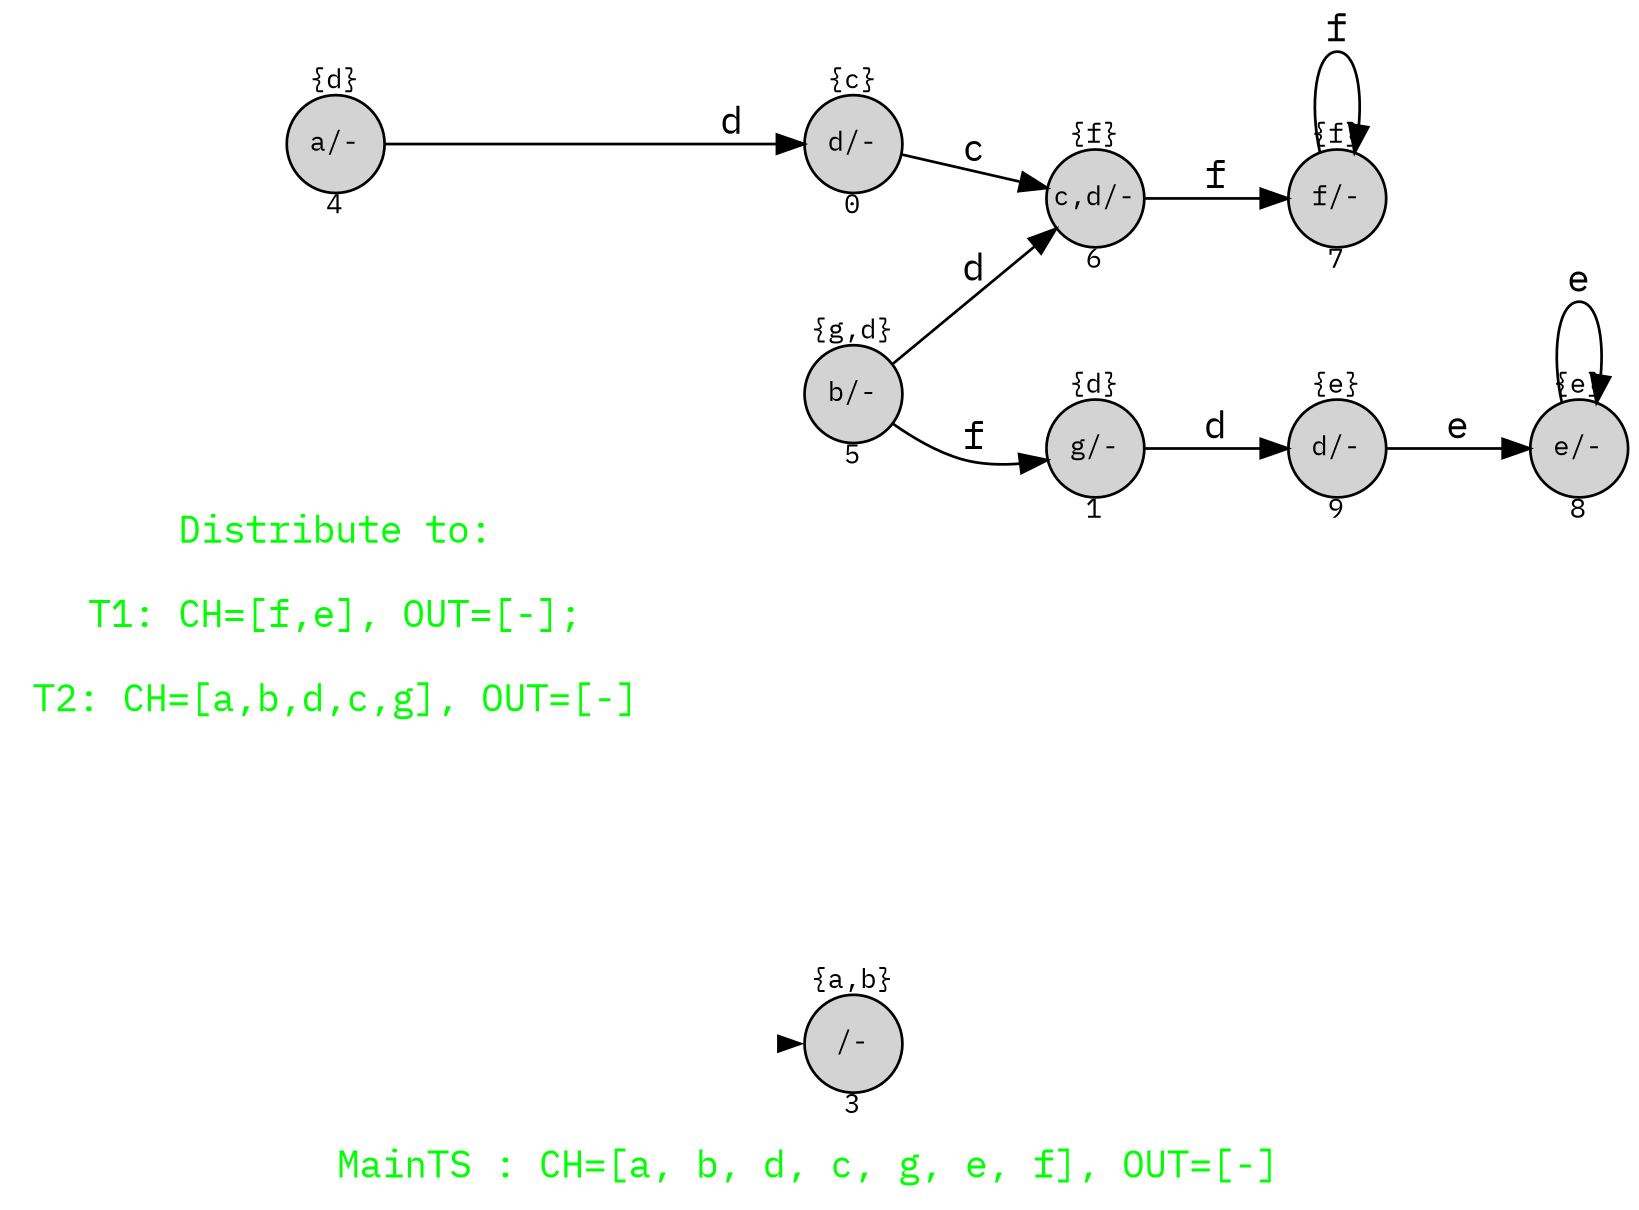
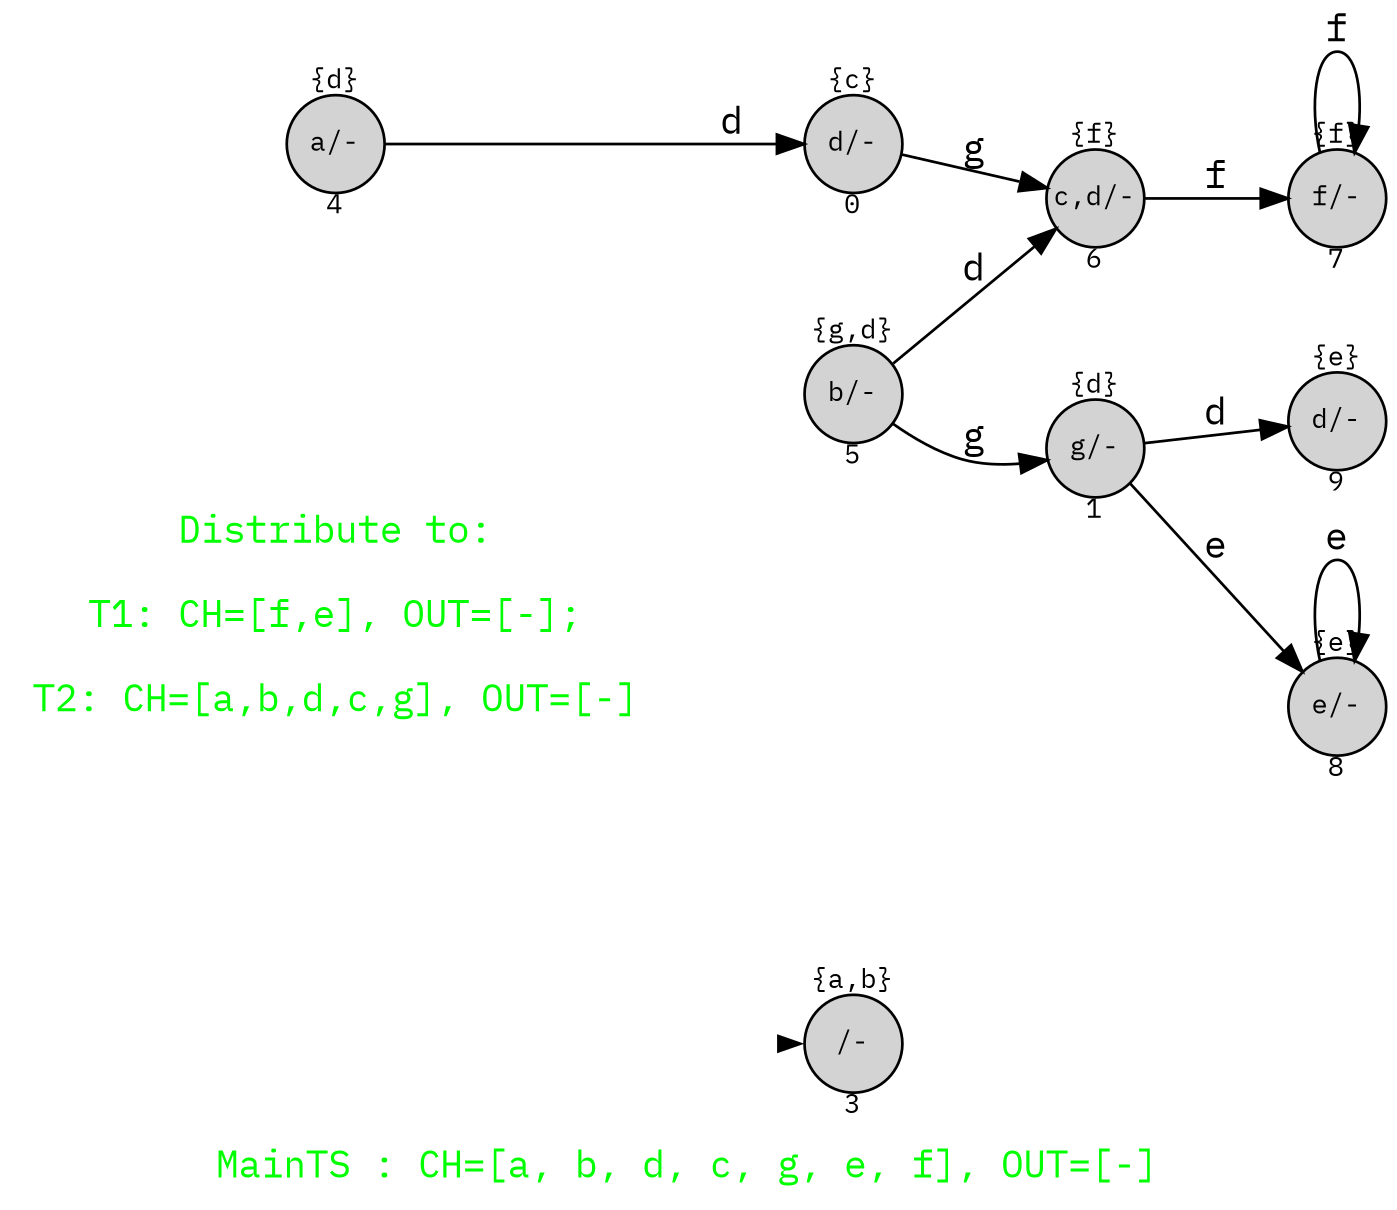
(974, 151) -> (974, 151)
(974, 439) -> (974, 439)
(1445, 448) -> (1207, 567)
